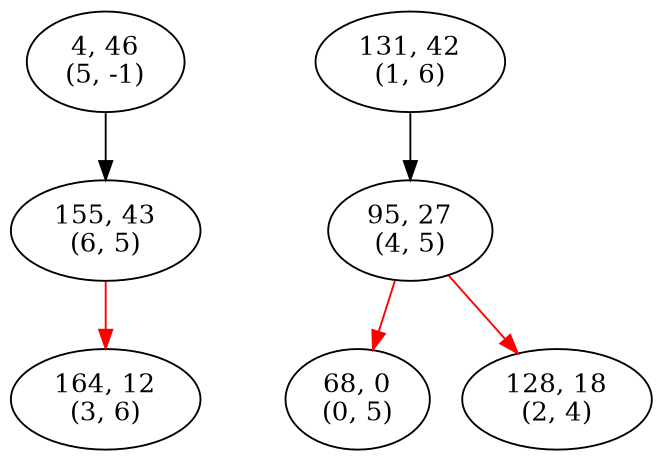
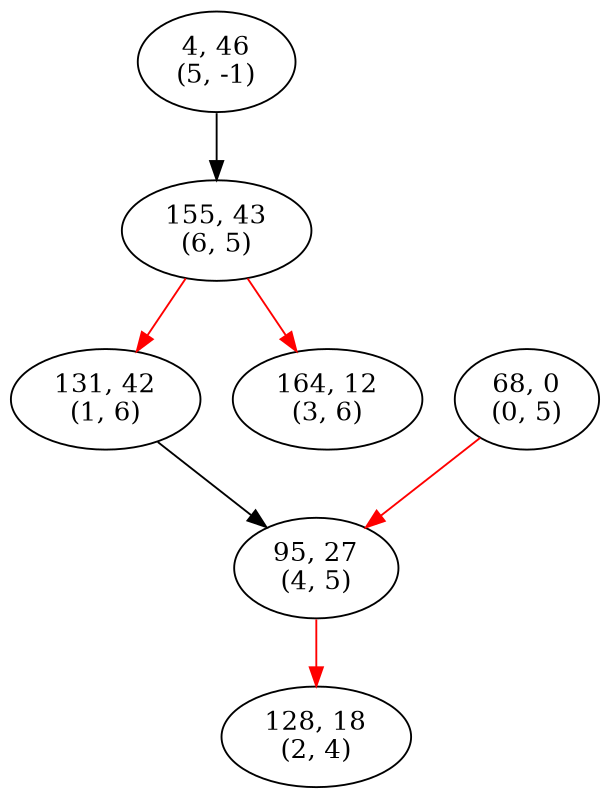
(387, 306) -> (431, 477)
none -> (167, 307)
